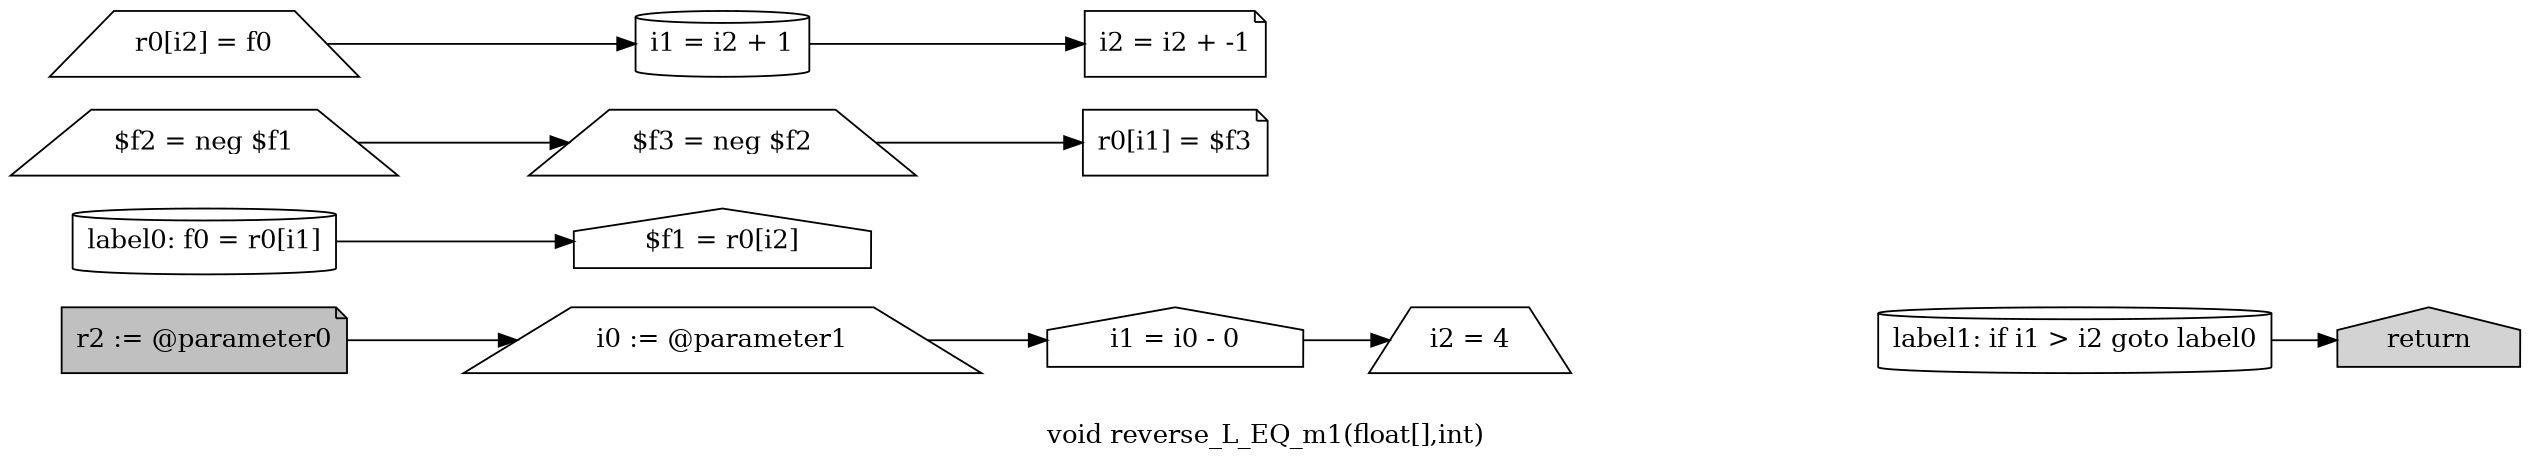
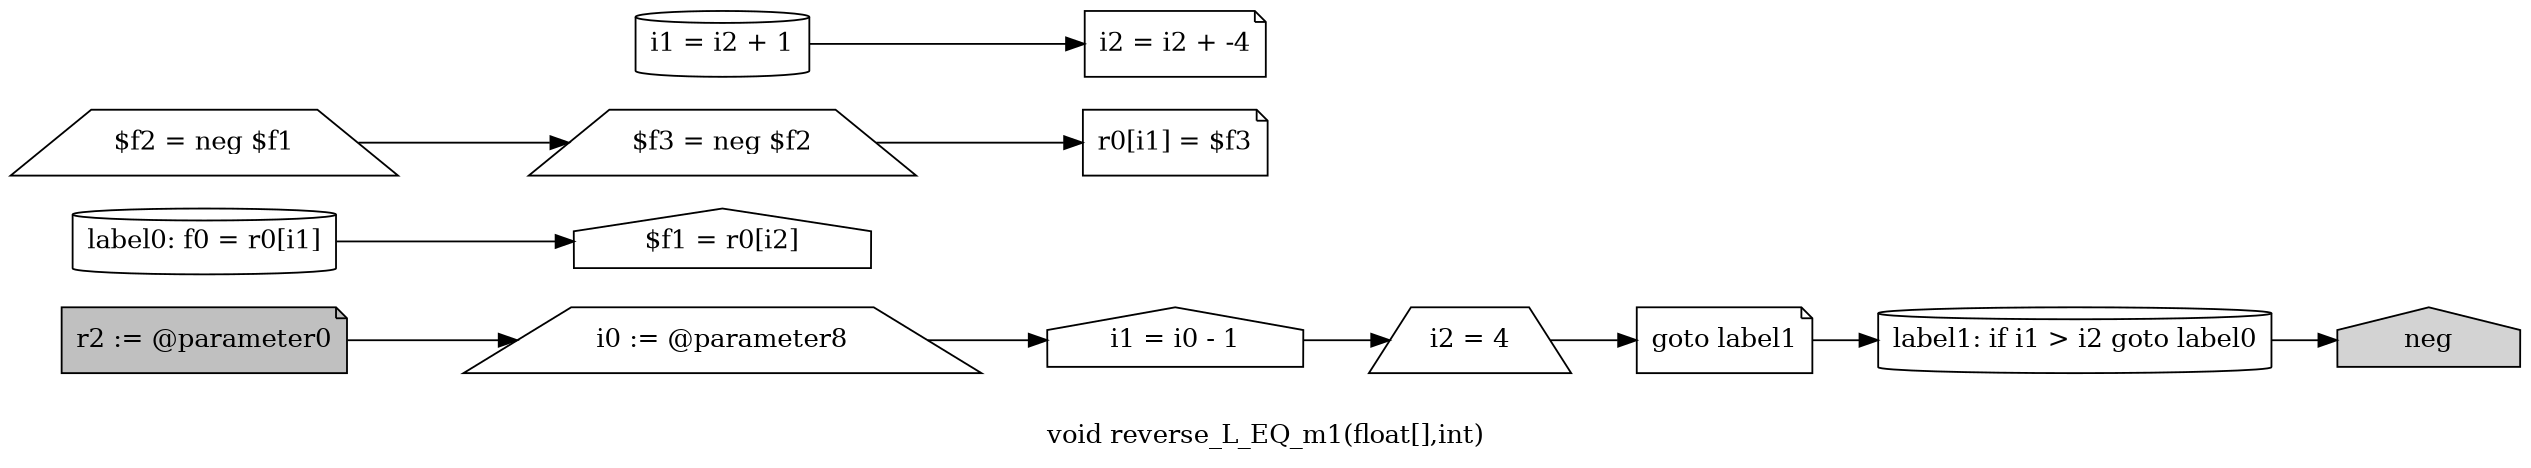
(204, 44) -> none
(1175, 44) -> (1175, 44)
(722, 340) -> (722, 340)
(1175, 340) -> (1175, 340)
none -> (1725, 340)
(2429, 340) -> (2429, 340)
